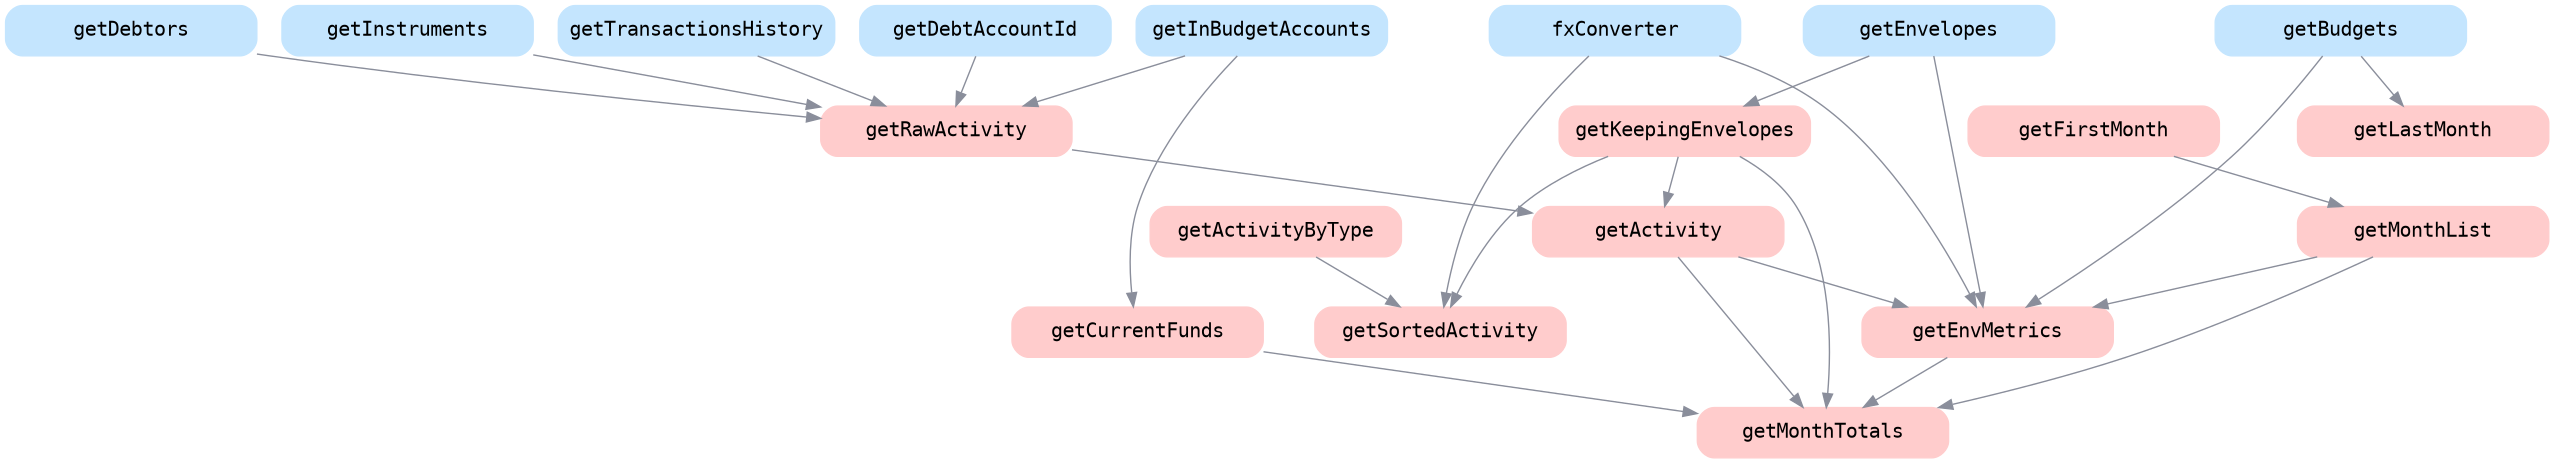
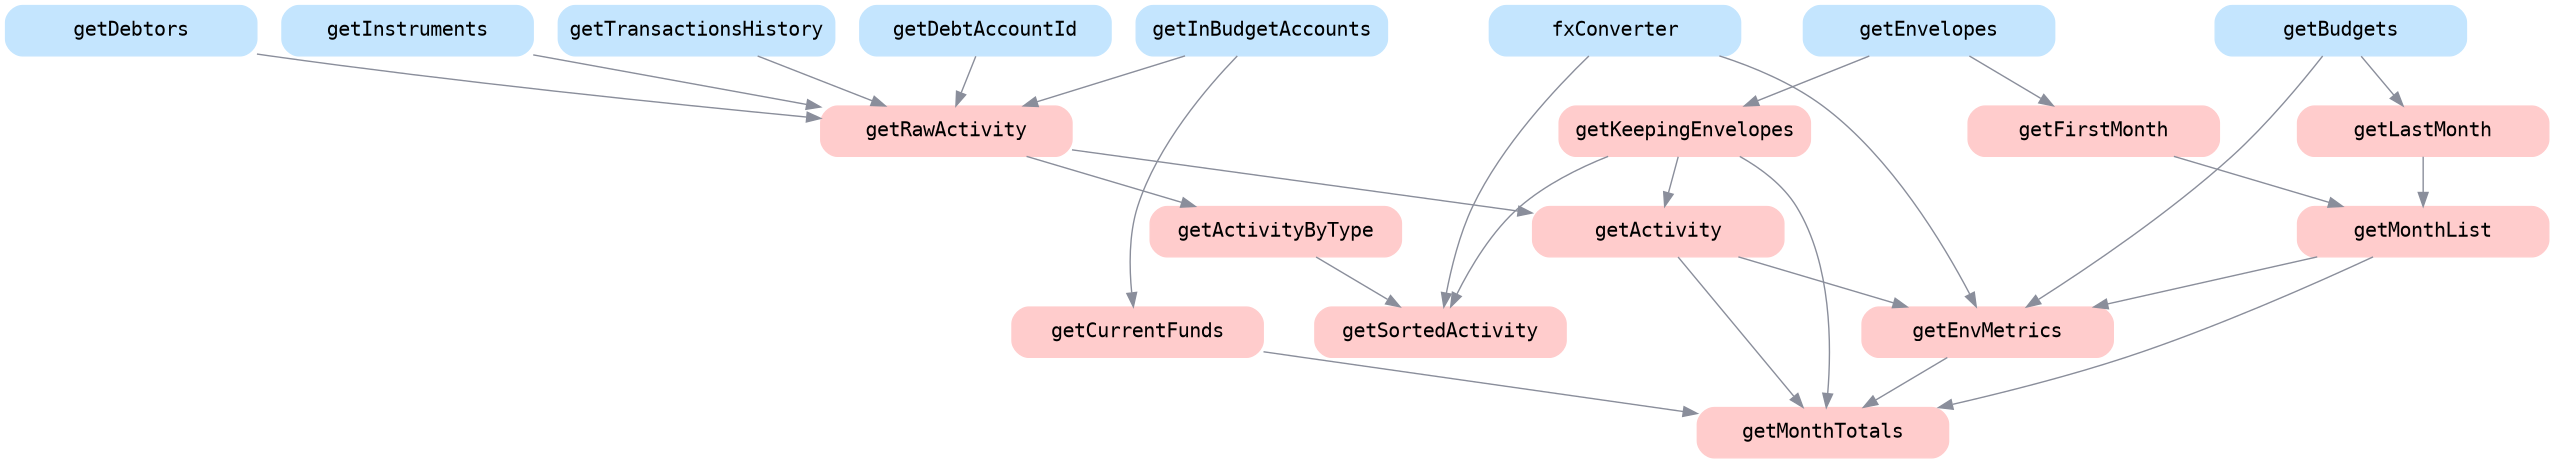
(1957, 175) -> (2005, 77)
none -> (2423, 175)
none -> (1104, 179)
